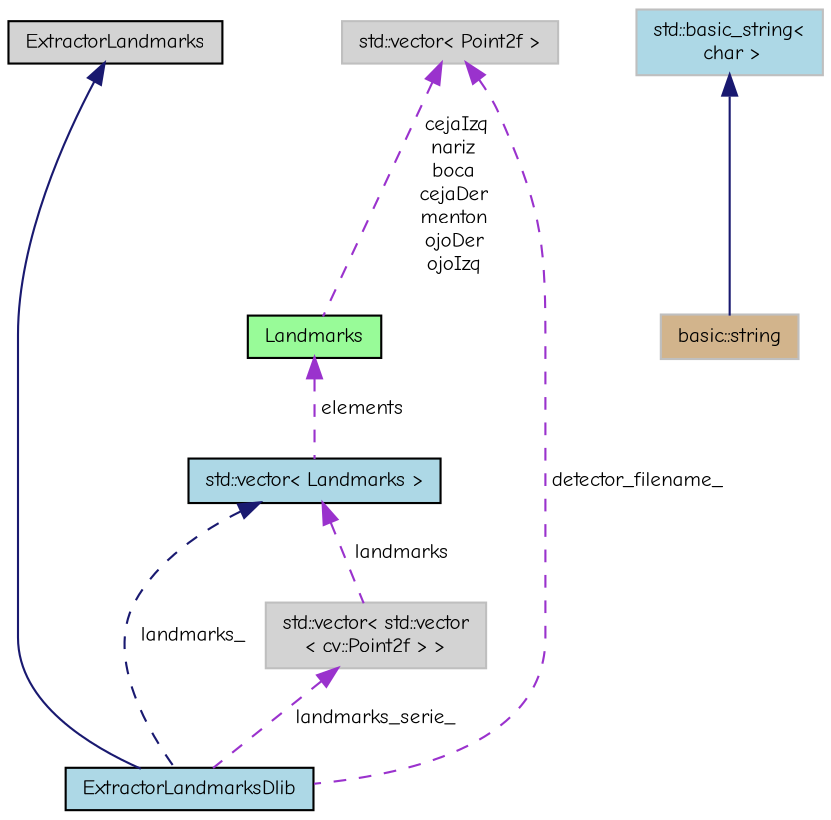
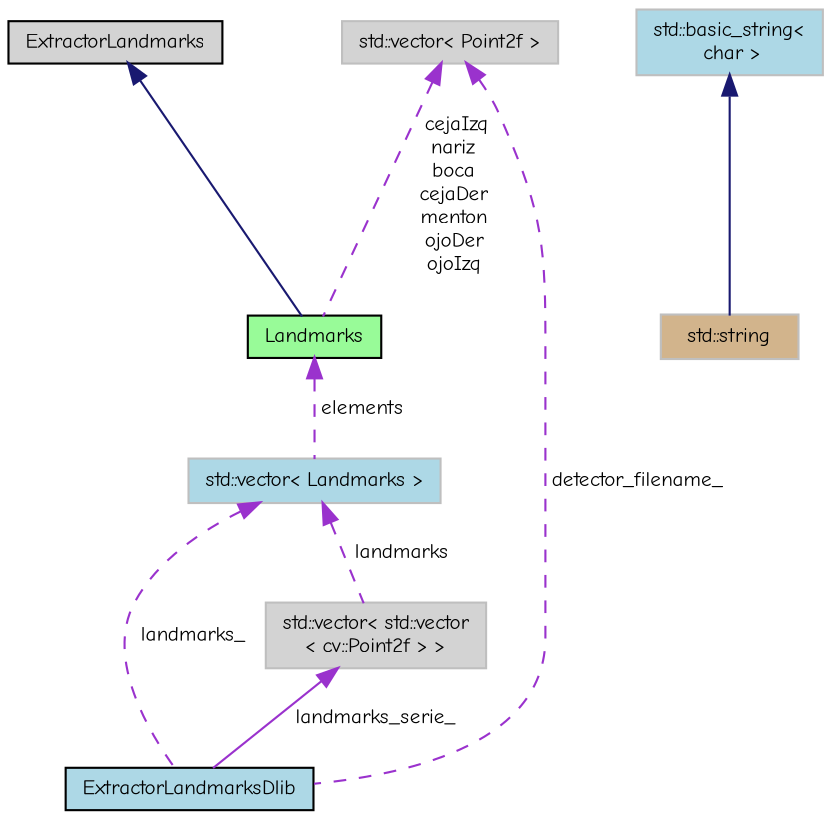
(730, 337) -> (730, 337)
(18, 447) -> (221, 199)
(315, 481) -> (315, 481)
(128, 620) -> (128, 620)
(267, 725) -> (267, 725)
